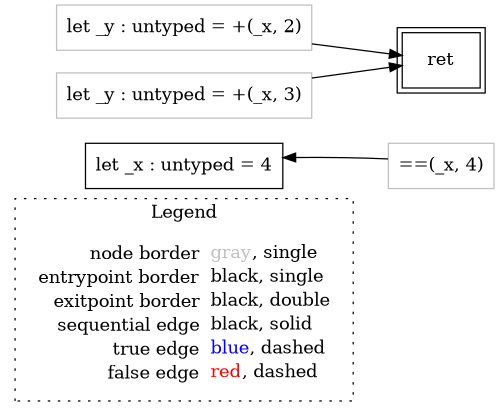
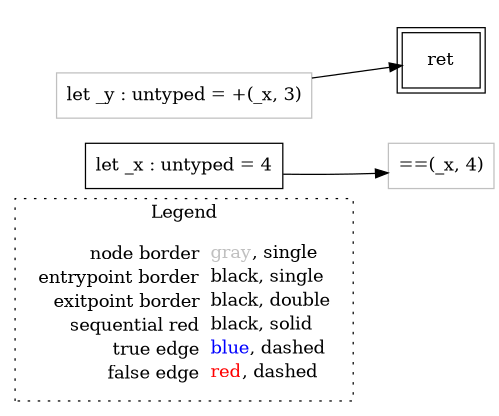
(184, 28) -> none
(342, 158) -> (329, 174)
(131, 326) -> (138, 326)
